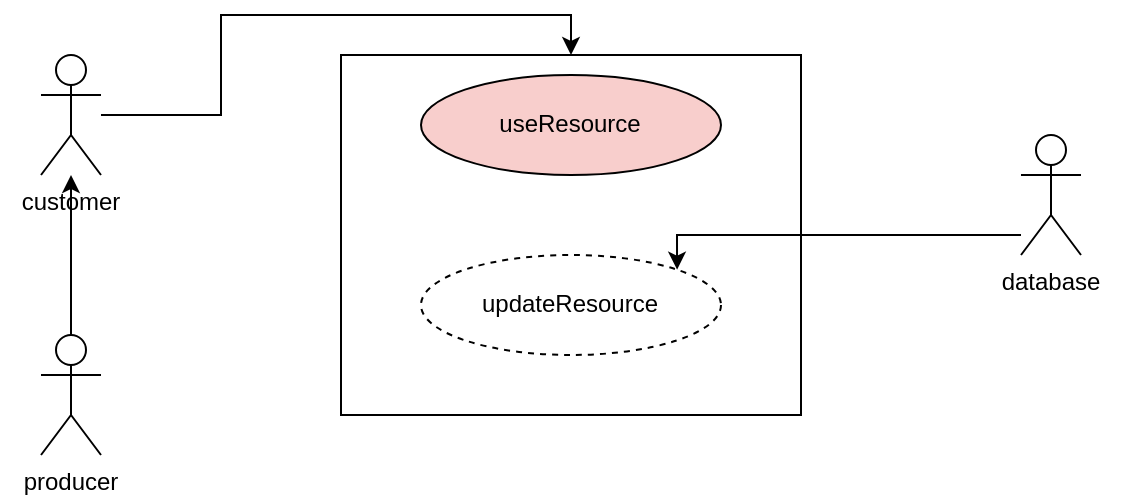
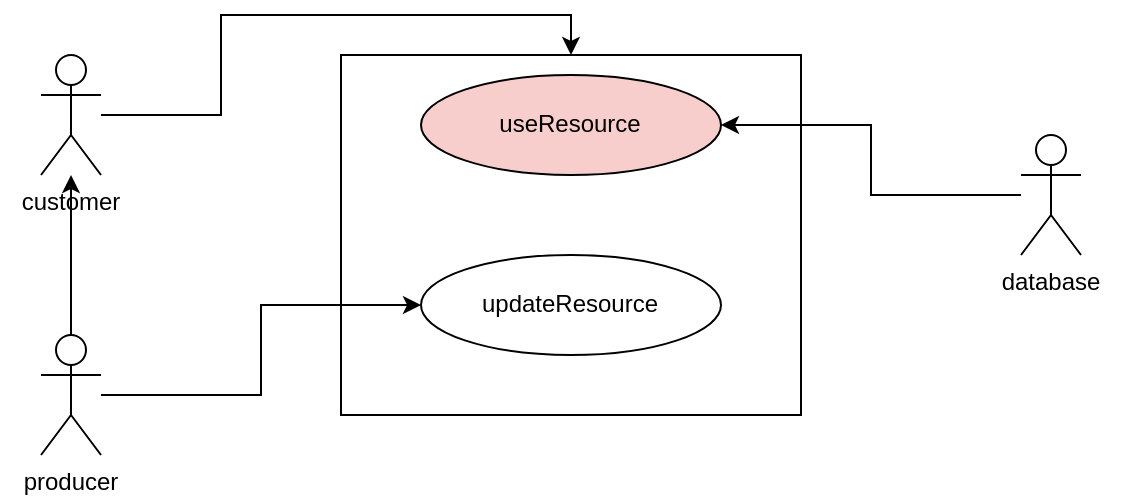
none -> (871, 167)
(839, 235) -> none
(571, 305) -> (571, 305)
none -> (261, 357)
